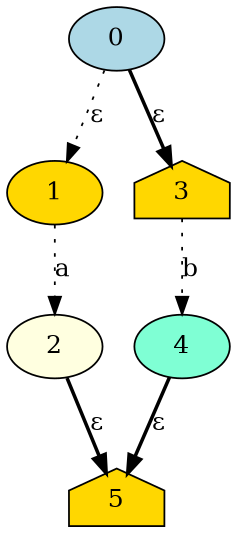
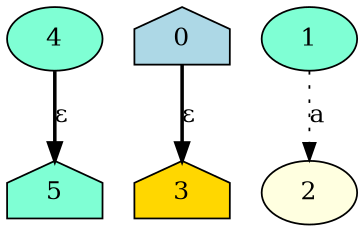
(117, 39) -> (182, 39)
(89, 108) -> none
(55, 193) -> (309, 39)
(182, 258) -> none
(83, 417) -> none
(117, 500) -> (55, 193)
